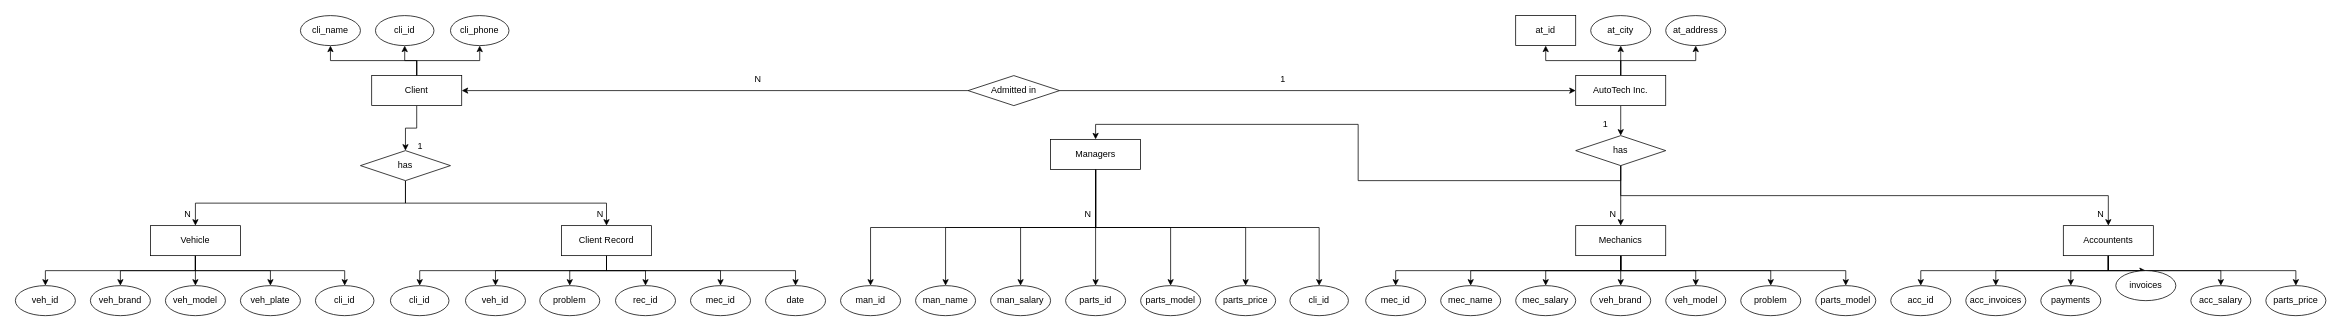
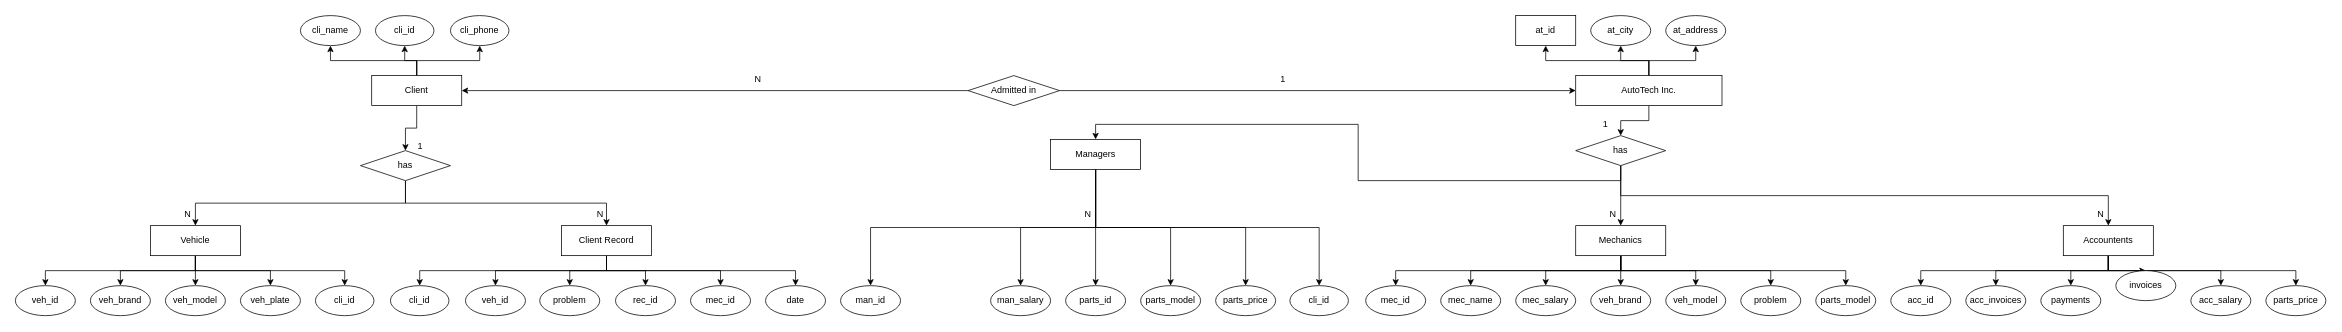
(1620, 90) -> (1649, 90)
(945, 254) -> none
(945, 300) -> none
